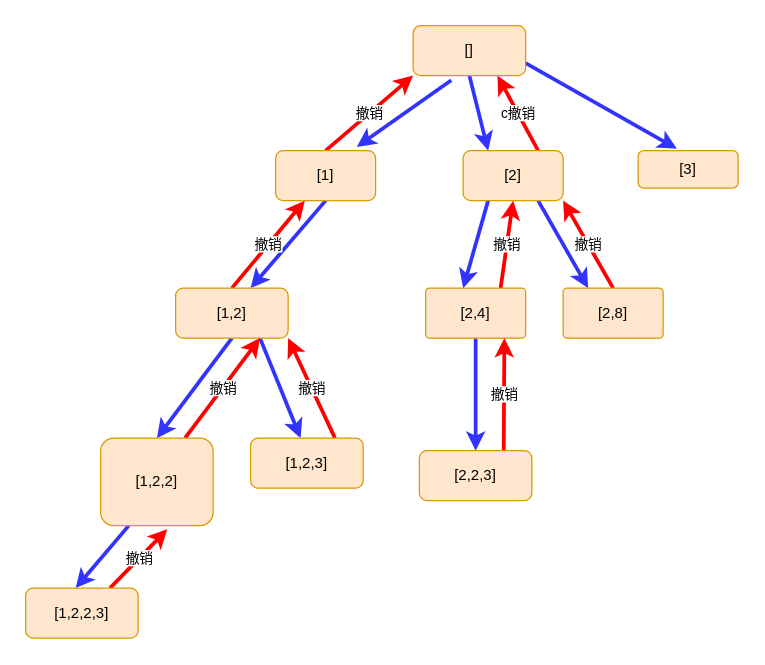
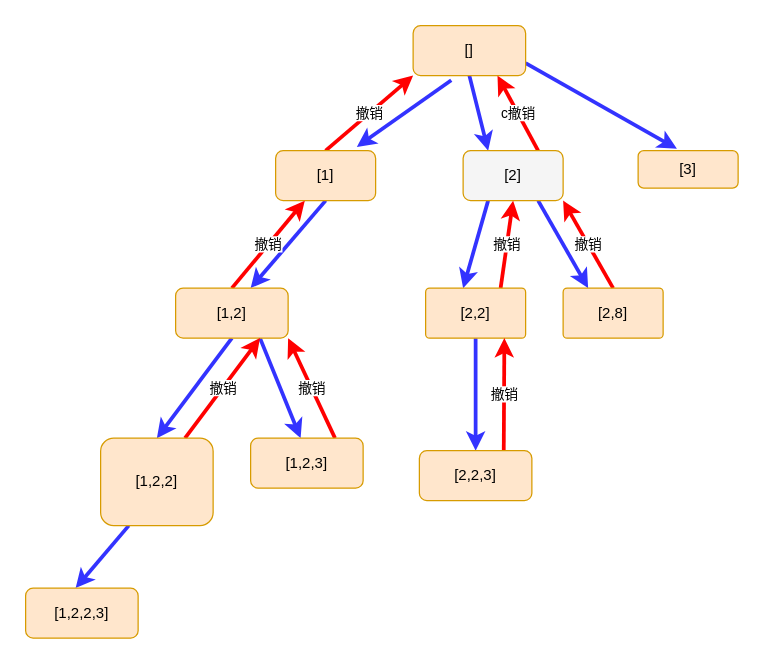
(513, 176) -> (513, 176)
(476, 313) -> (476, 313)
(134, 564) -> none
